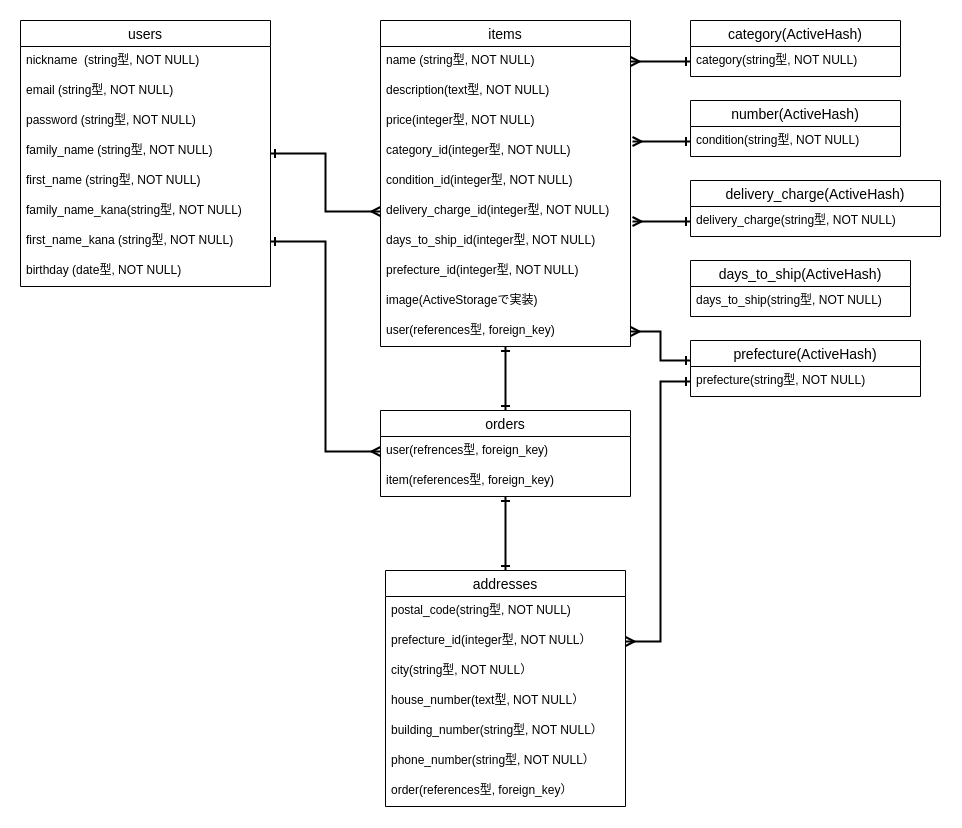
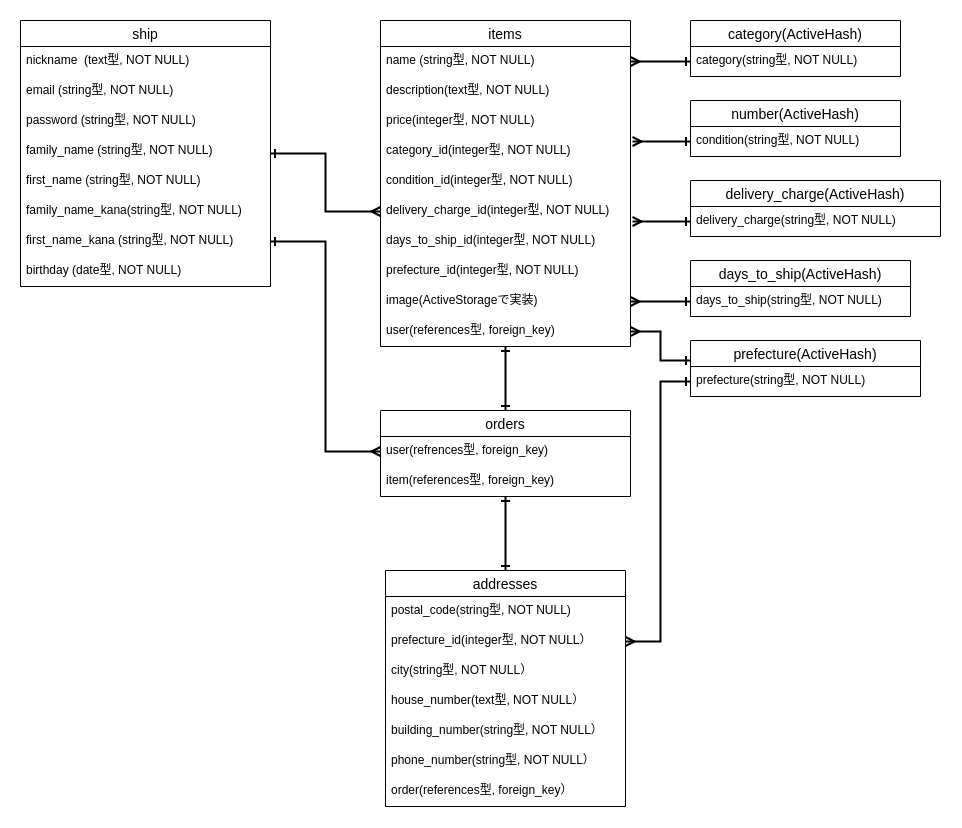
(145, 34) -> (145, 34)
(117, 60) -> (112, 60)
none -> (661, 302)
